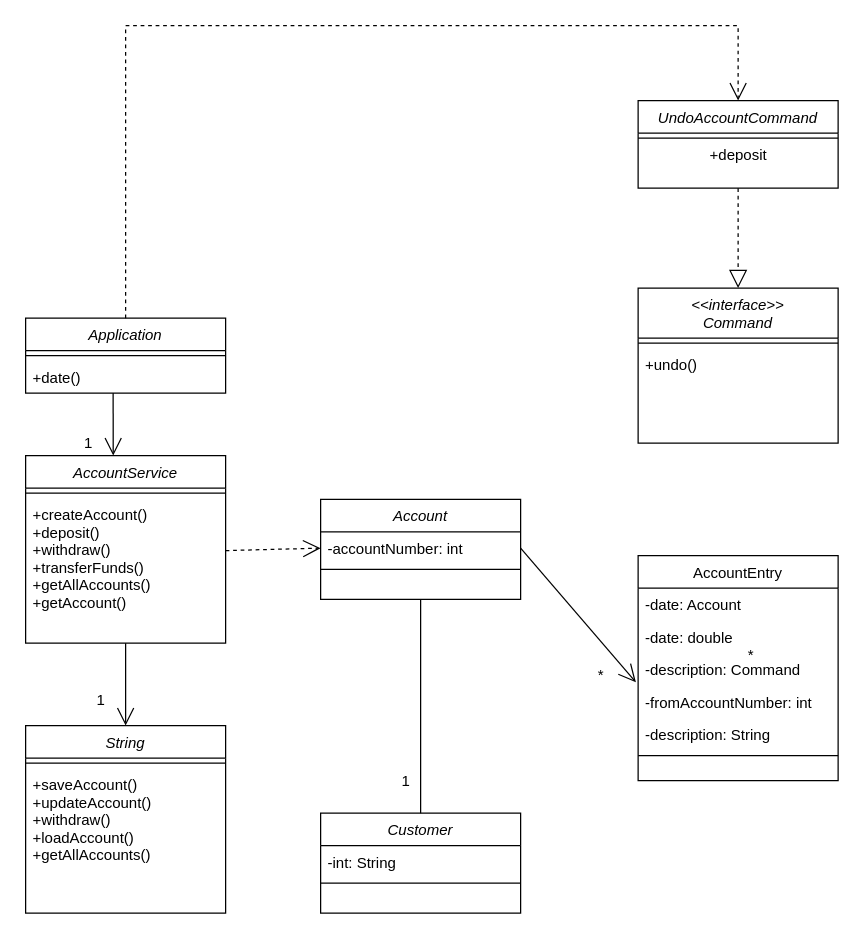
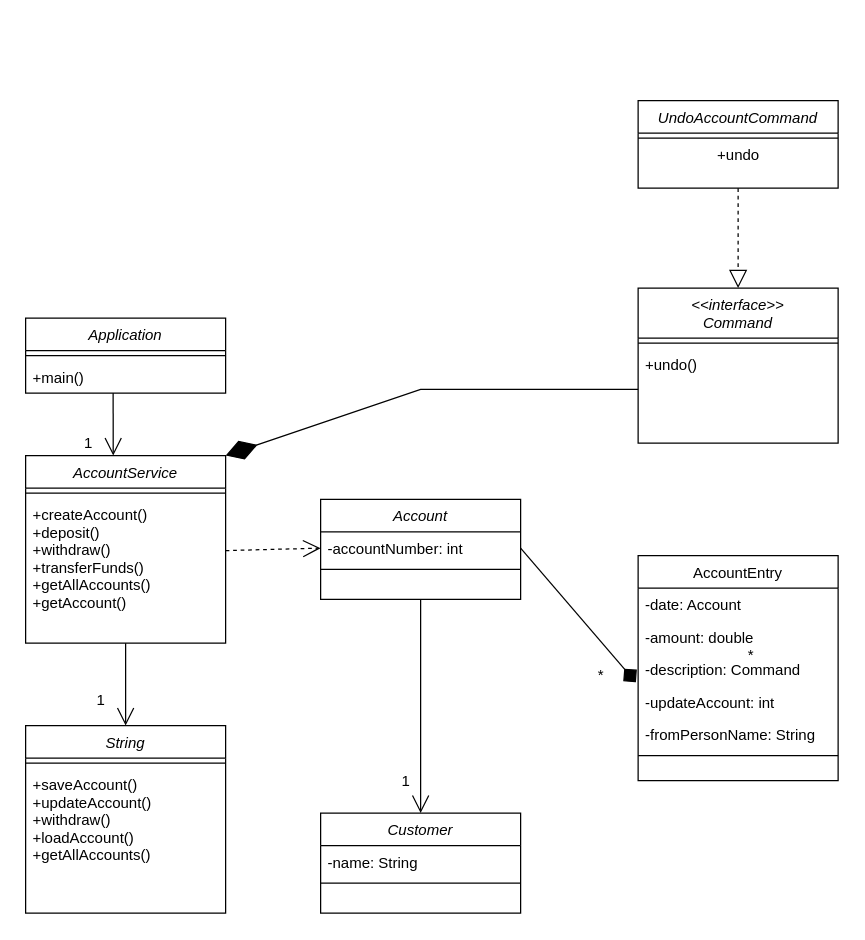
(322, 26) -> none
(739, 156) -> (739, 156)
(62, 378) -> (60, 378)
none -> (442, 389)
(694, 638) -> (702, 638)
(629, 674) -> (624, 669)
(736, 703) -> (719, 703)
(719, 735) -> (736, 735)
(421, 807) -> (421, 806)
(370, 863) -> (376, 863)
